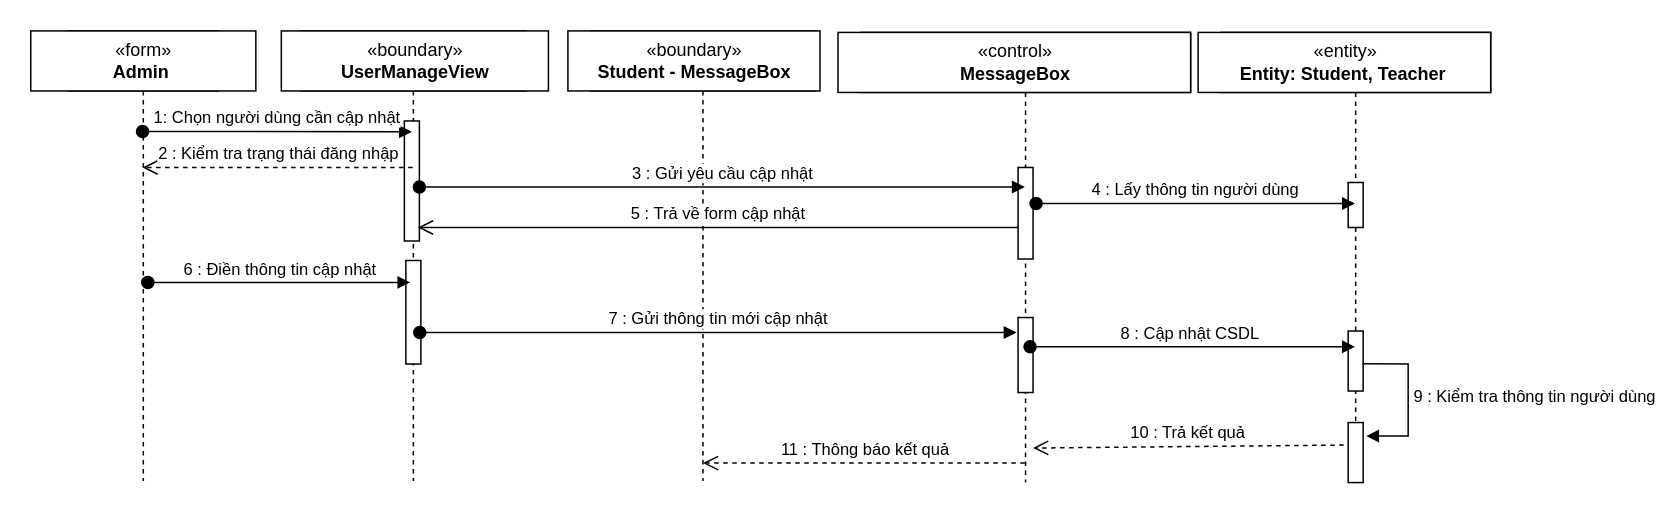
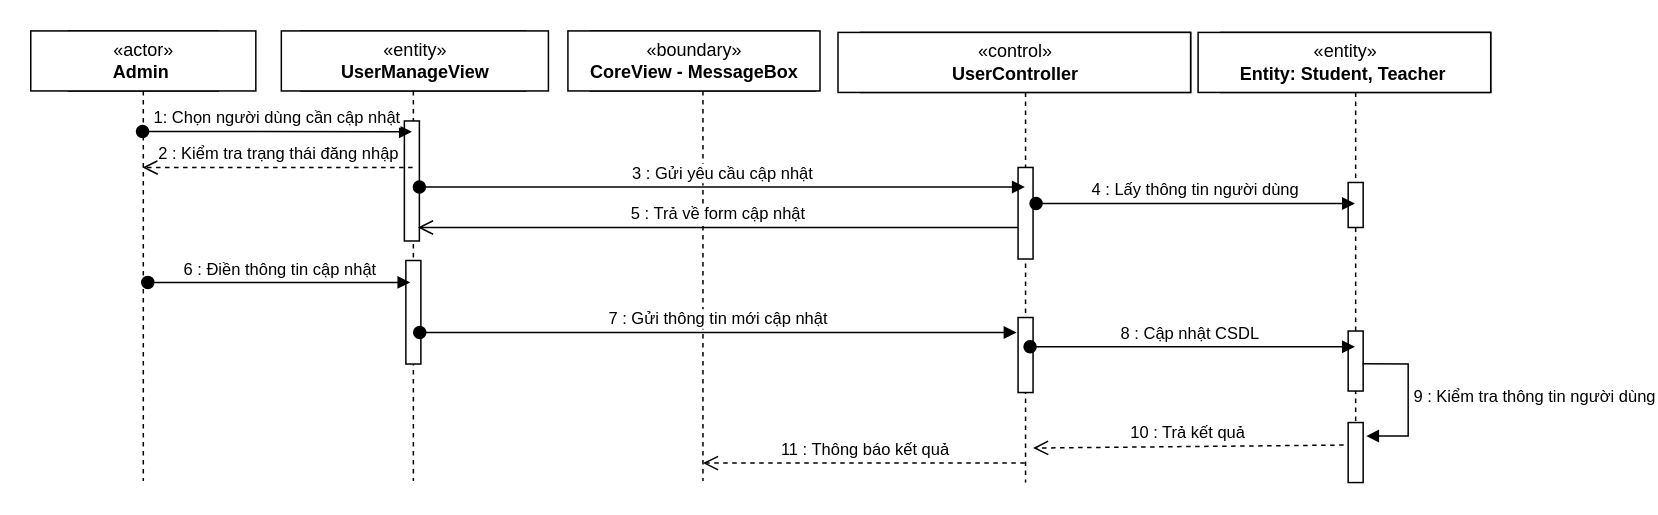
(144, 61) -> (144, 61)
(416, 61) -> (416, 61)
(695, 61) -> (695, 61)
(1016, 62) -> (1016, 62)
